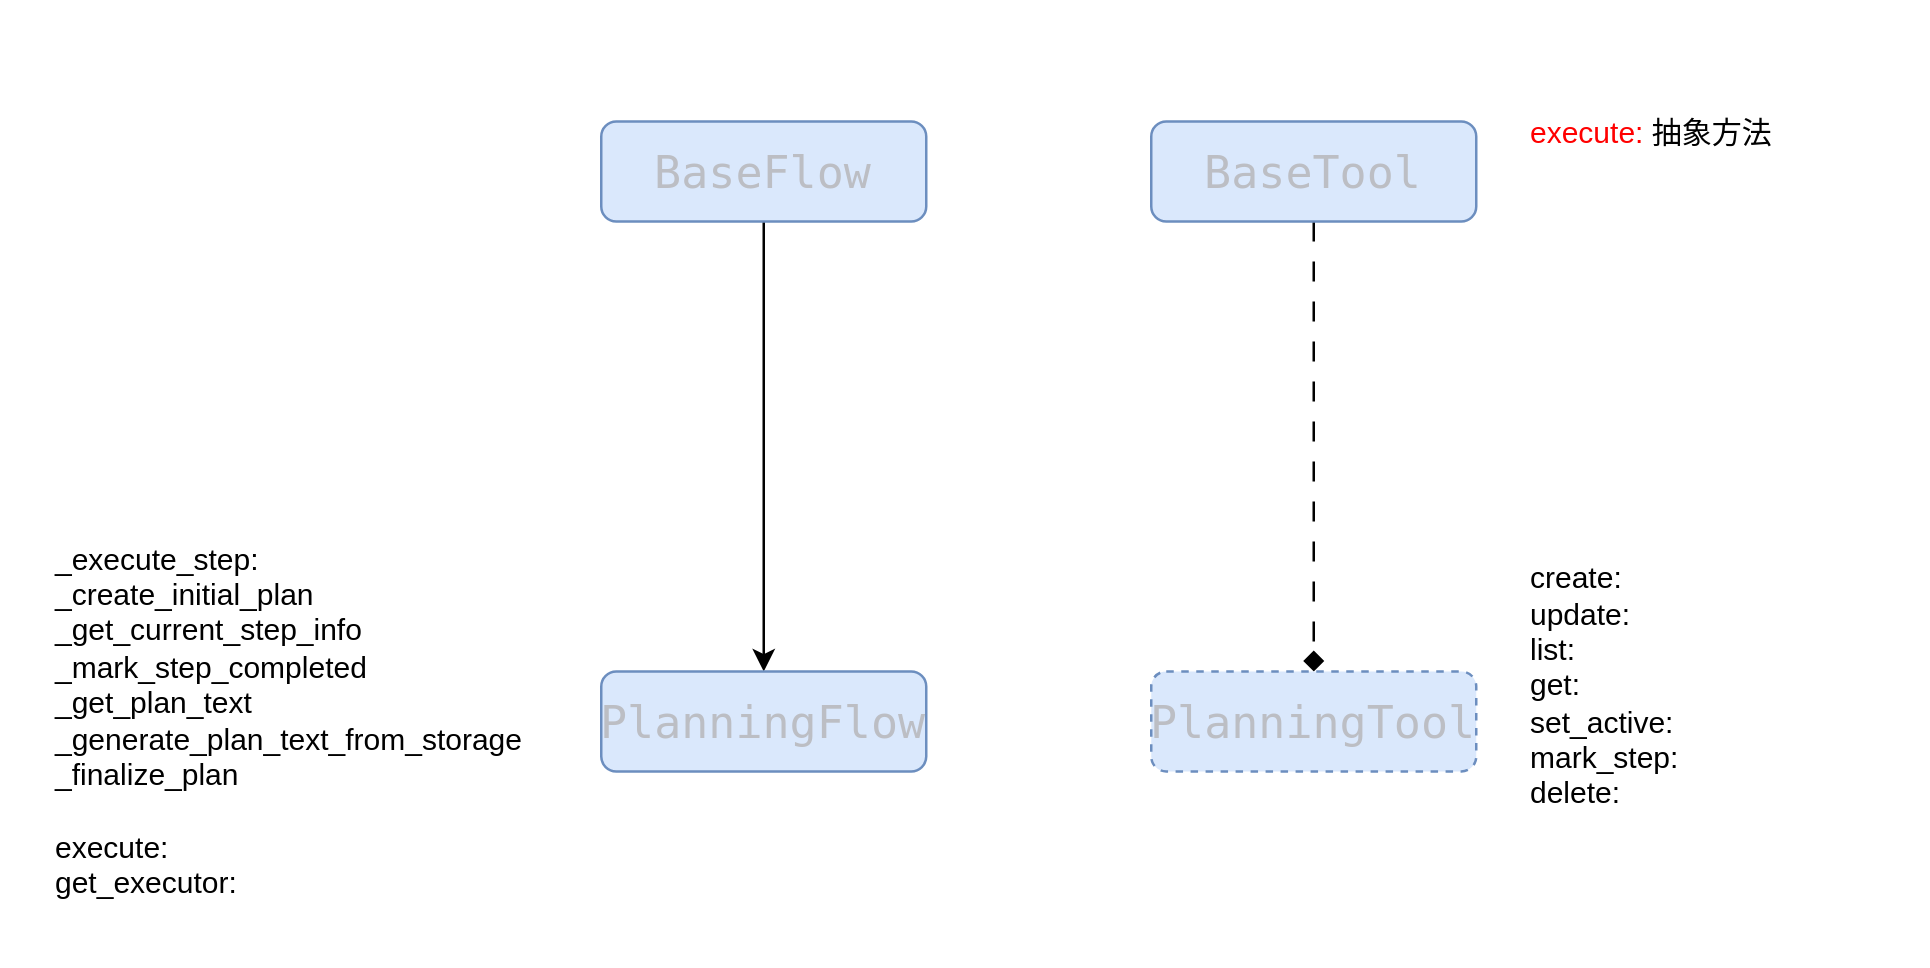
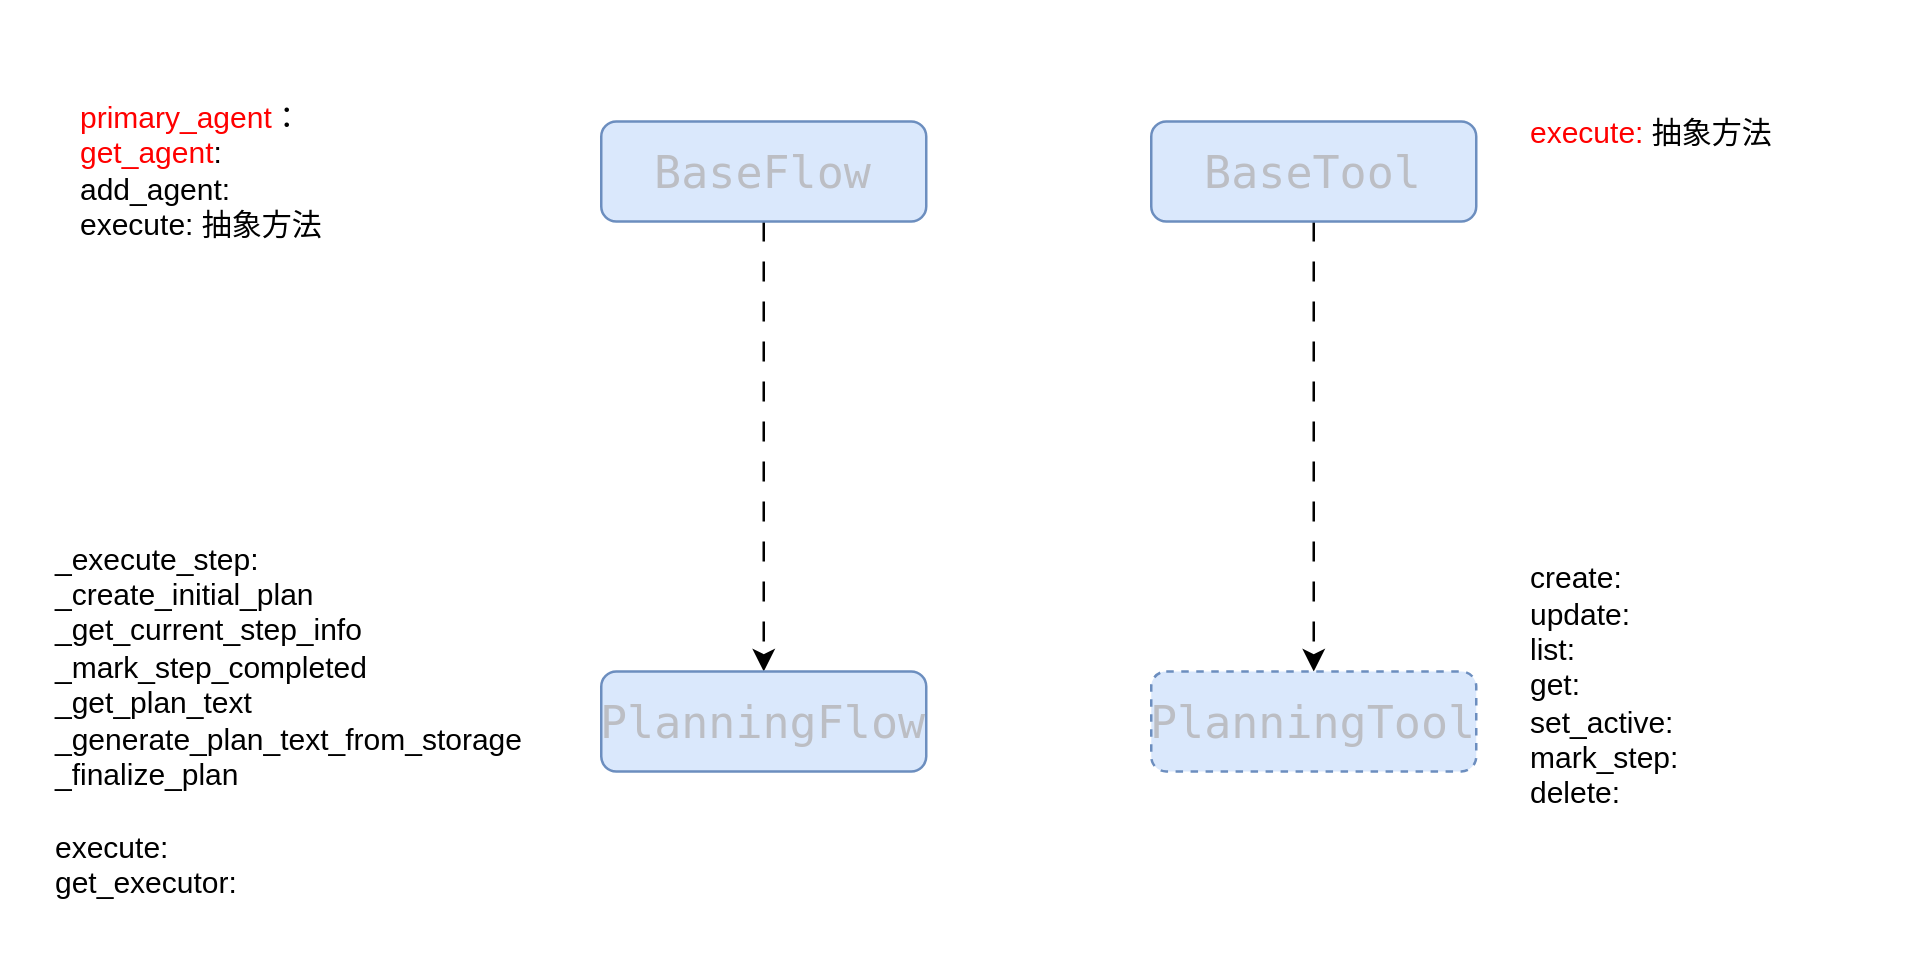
none -> (251, 171)
(764, 251) -> (764, 251)
(1314, 650) -> (1314, 652)
